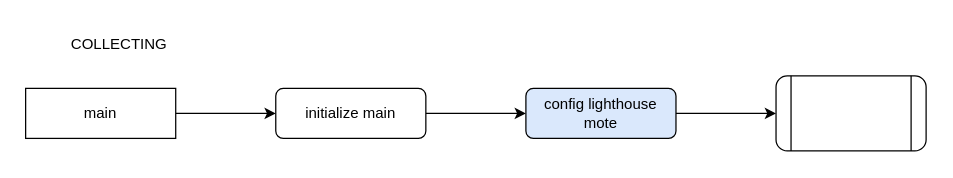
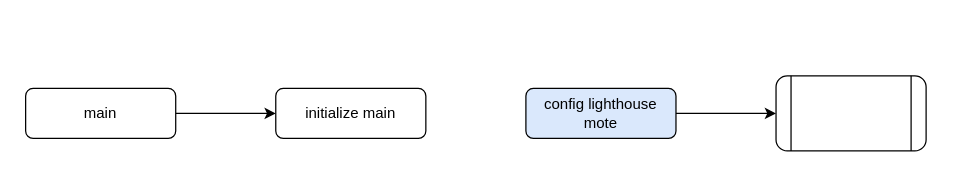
(119, 44) -> none
(101, 113) -> (101, 113)
(472, 113) -> none
